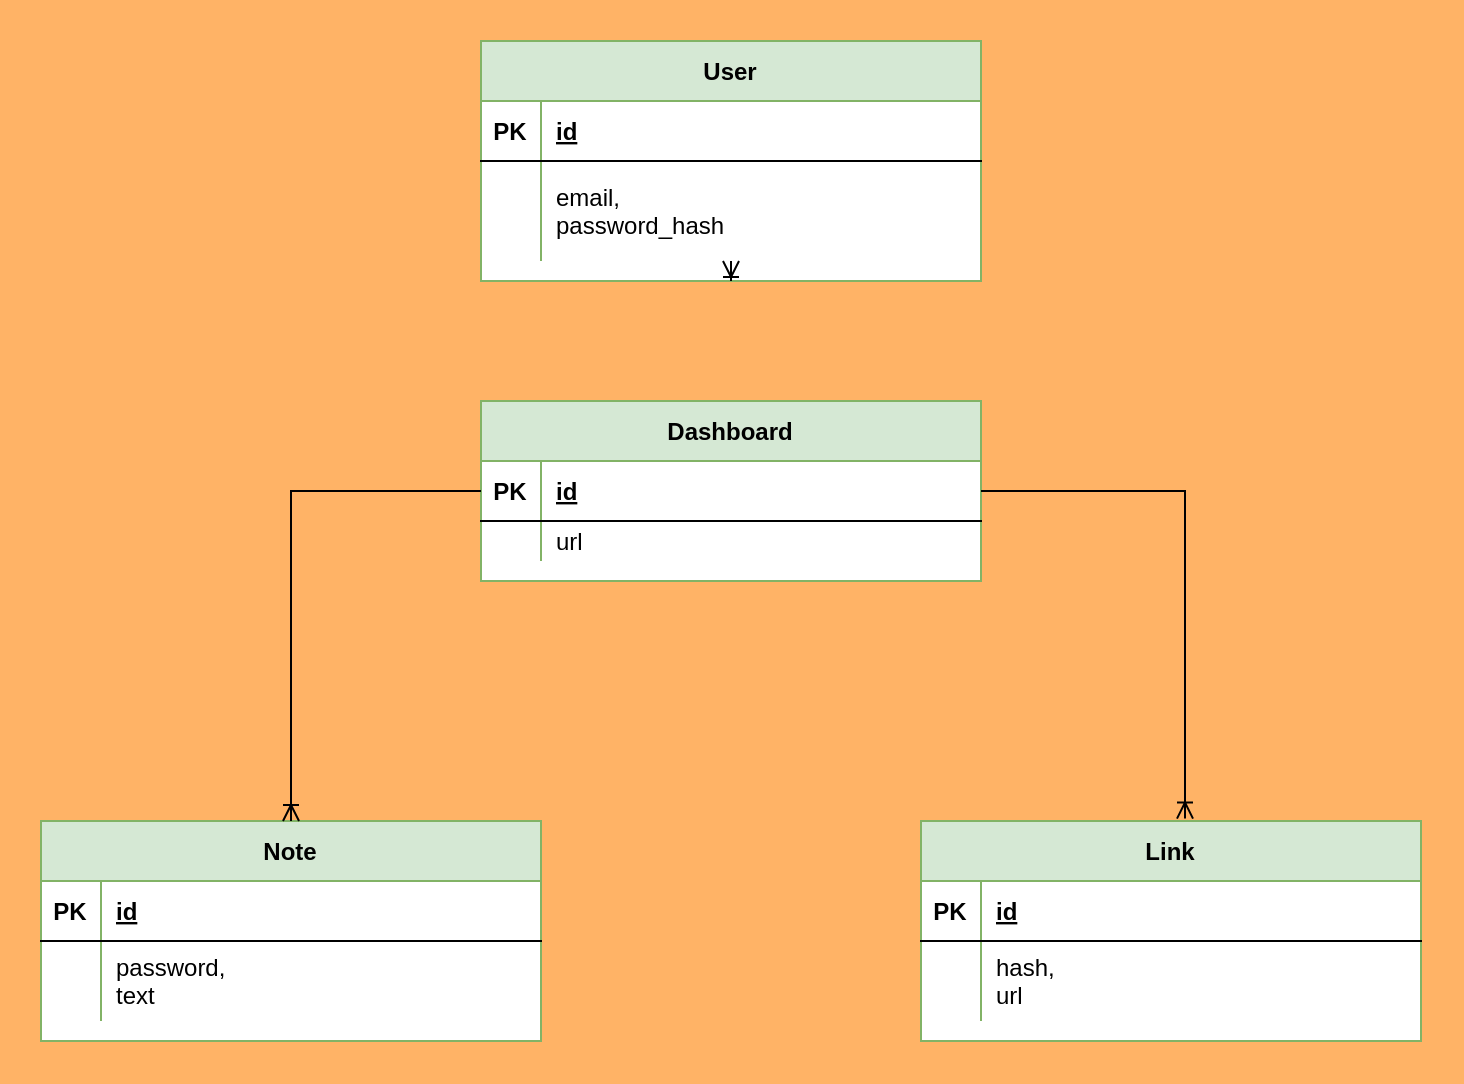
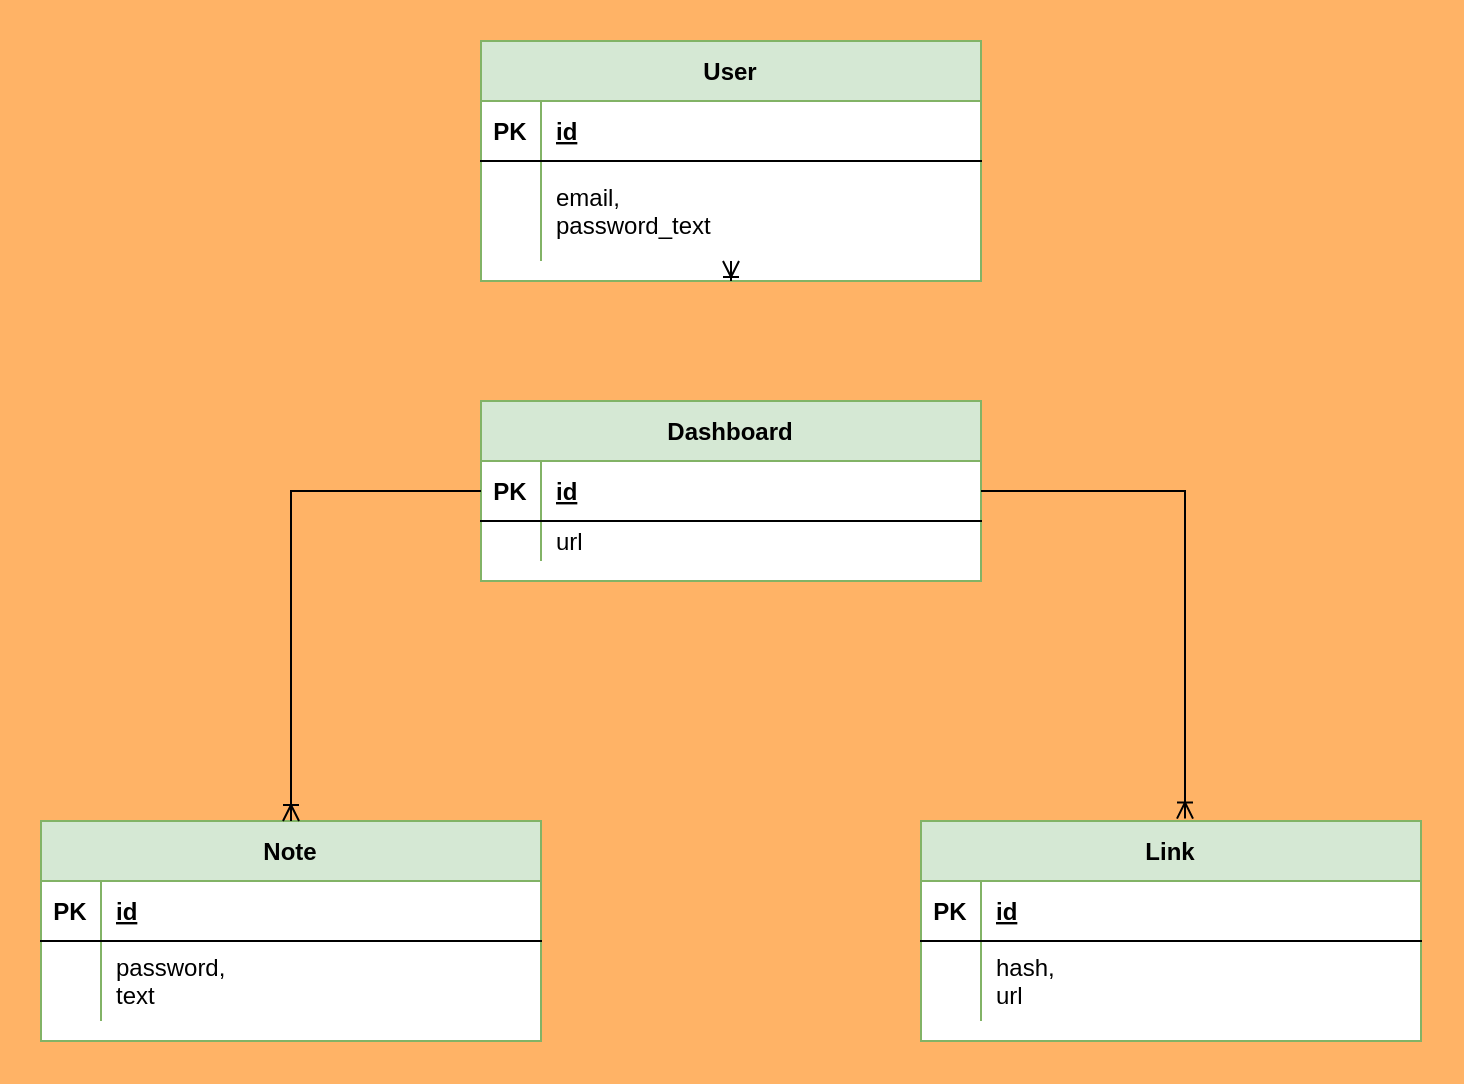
(587, 198) -> (587, 198)
